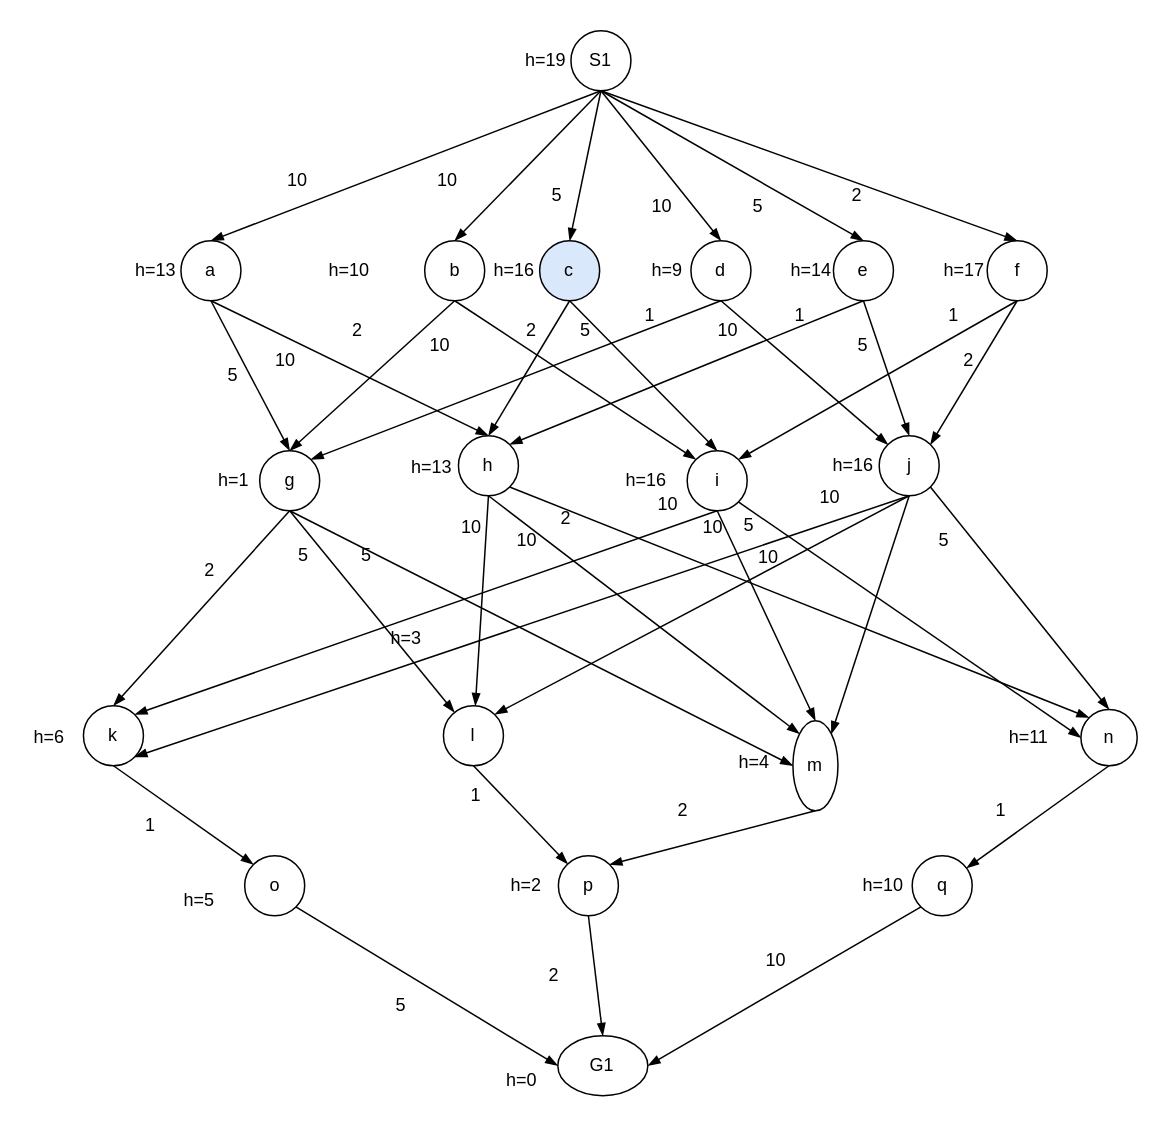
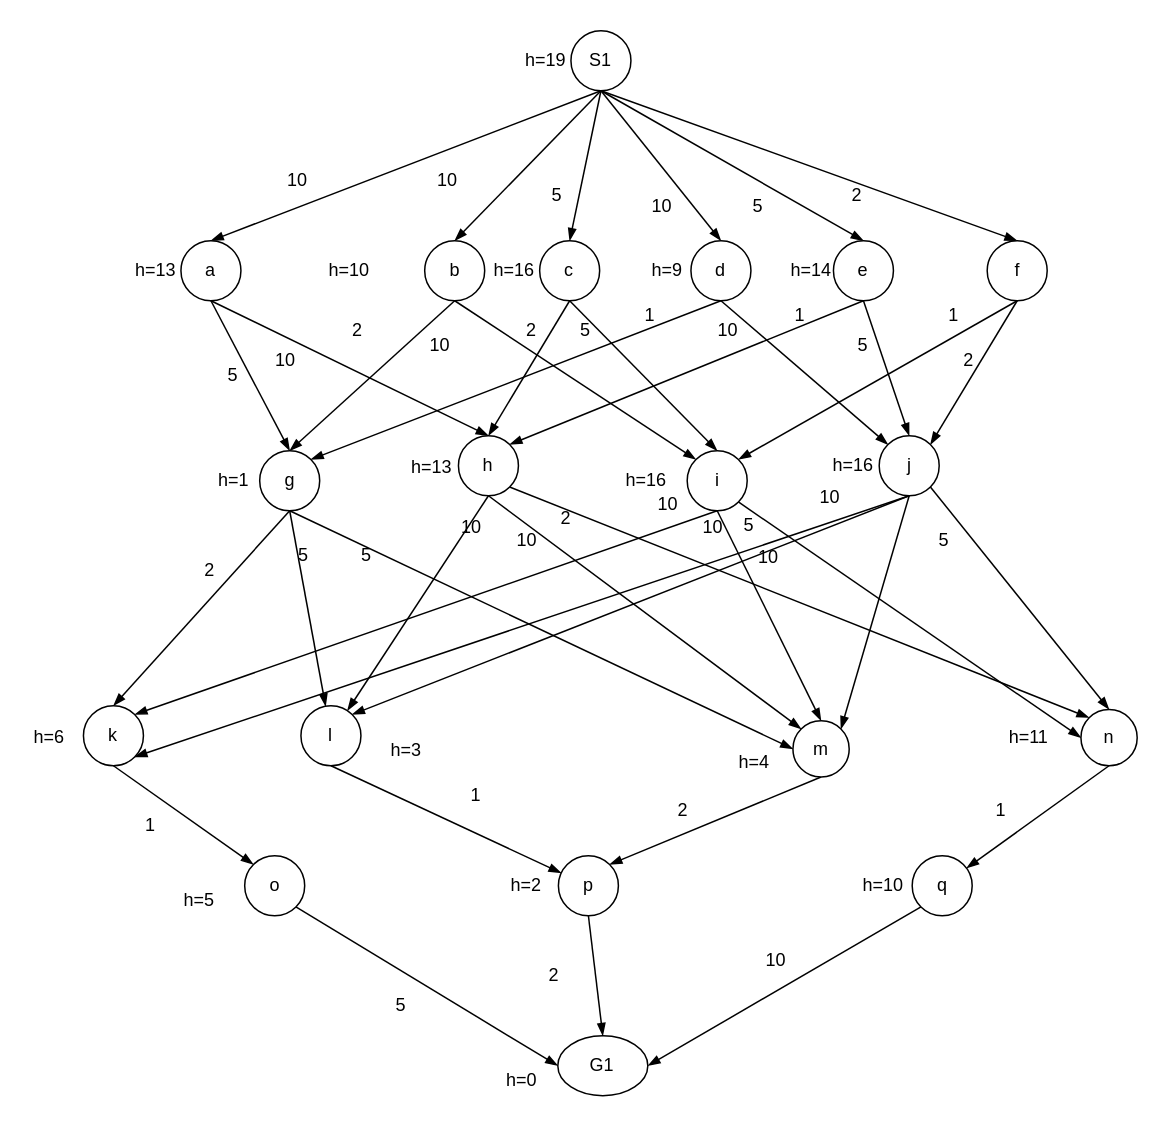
(570, 271) -> (570, 271)
(965, 271) -> none
(406, 638) -> (406, 751)
(473, 736) -> (331, 736)
(815, 766) -> (821, 749)
